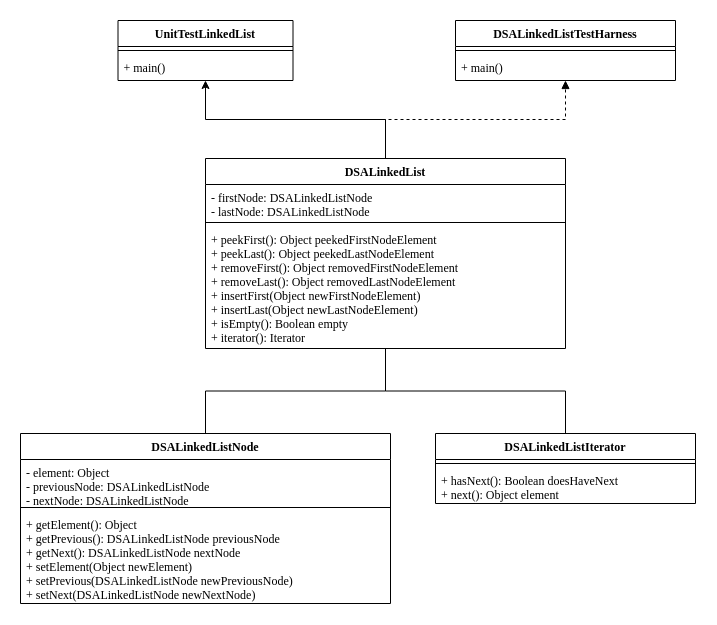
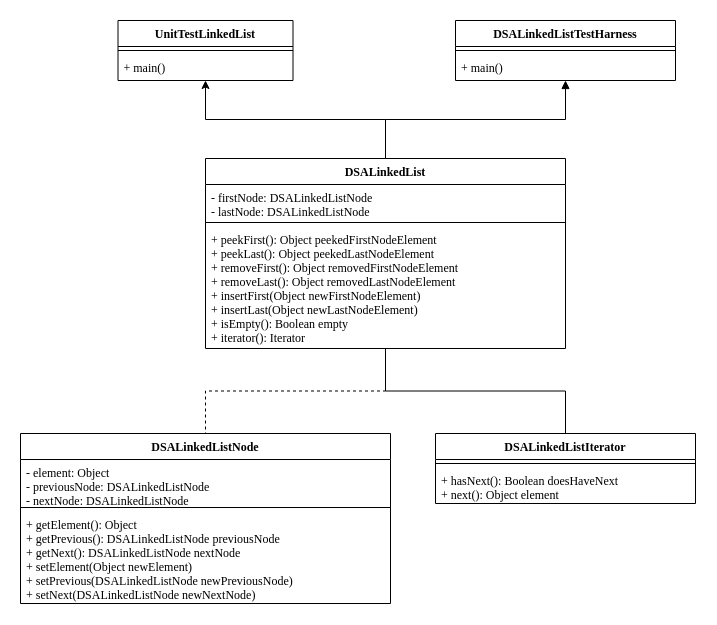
(491, 120) -> (491, 120)
(274, 391) -> (274, 391)
